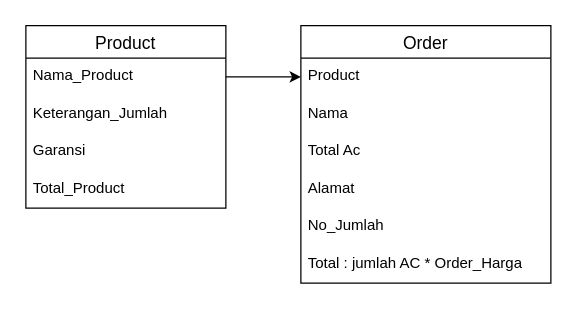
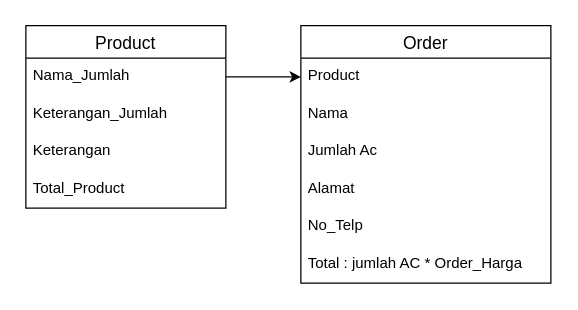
(83, 75) -> (77, 75)
(60, 150) -> (75, 150)
(337, 150) -> (341, 150)
(343, 225) -> (335, 225)
